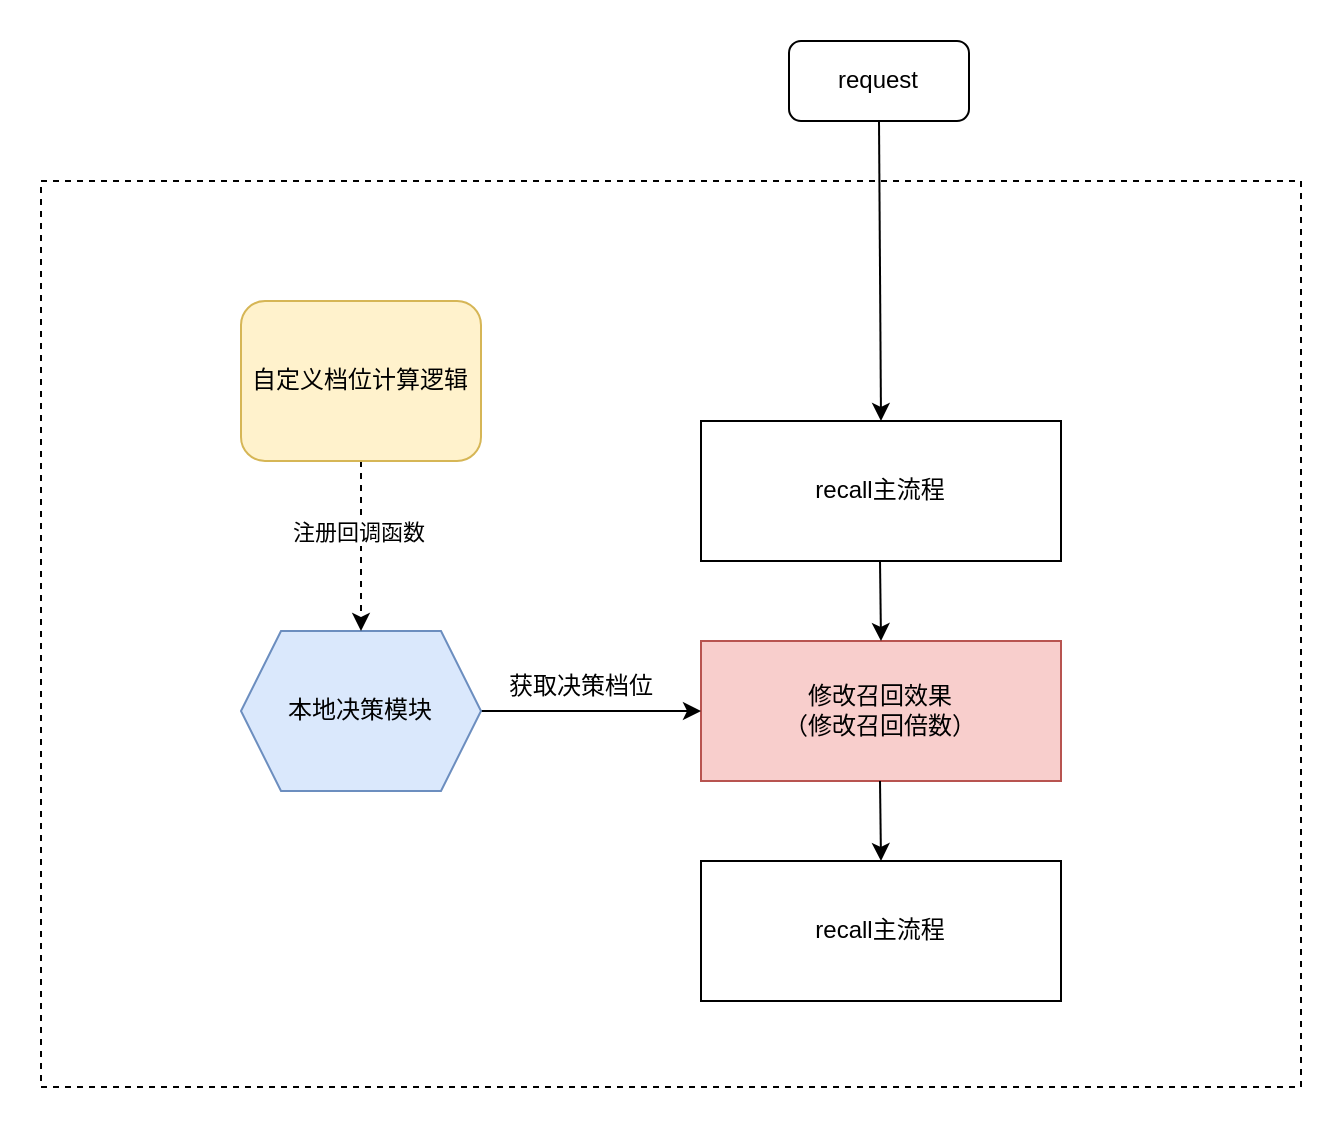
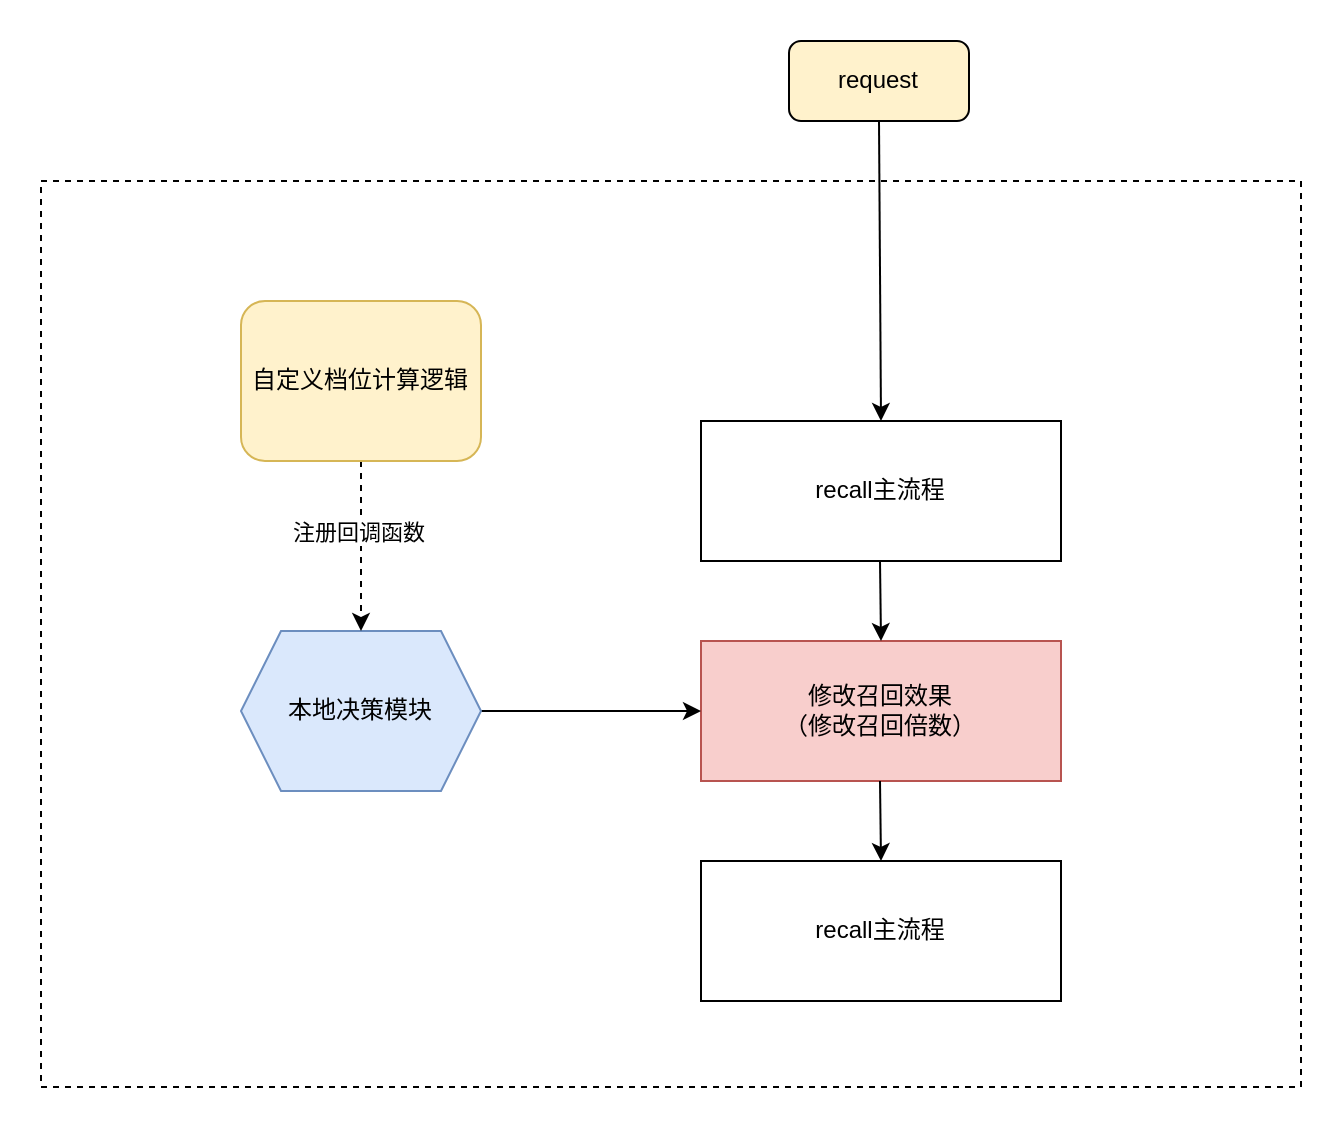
(879, 81) -> (879, 81)
(581, 687) -> none
